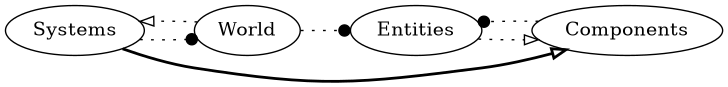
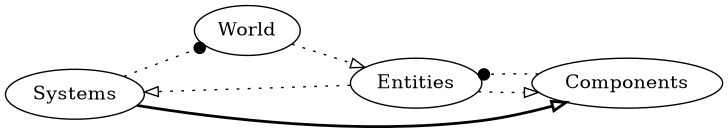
(176, 21) -> (254, 88)
(320, 30) -> (322, 54)
